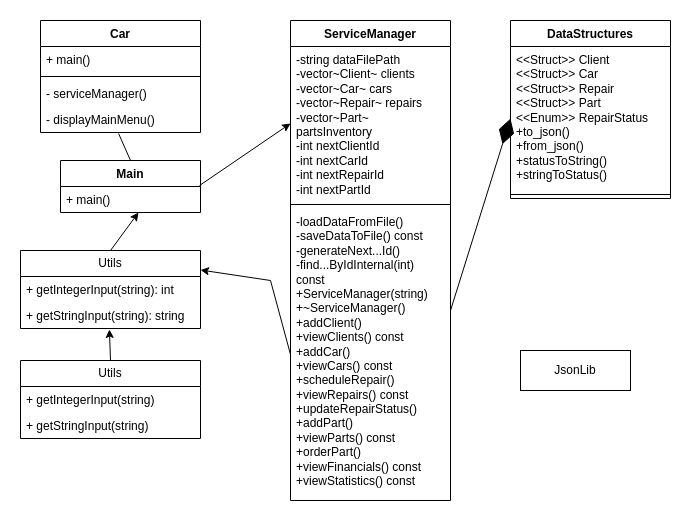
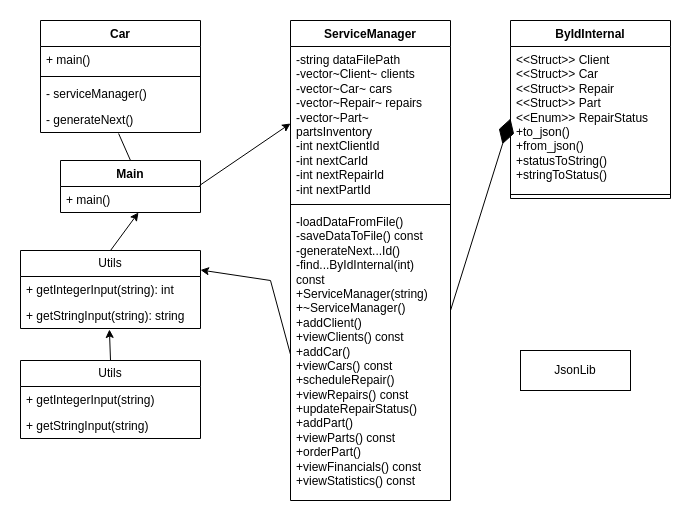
(591, 35) -> (591, 35)
(104, 121) -> (99, 121)
